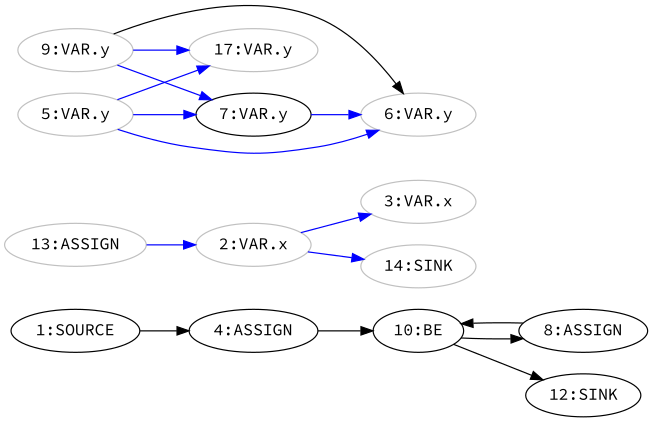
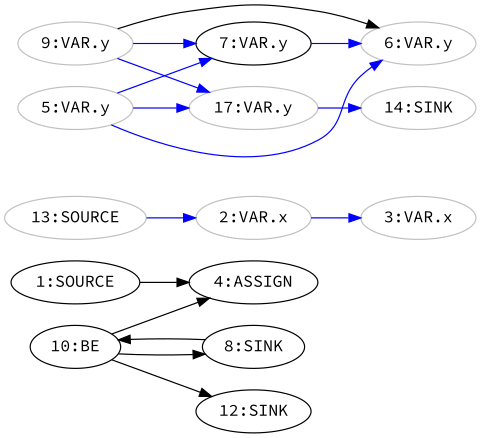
(75, 245) -> (75, 218)
(330, 255) -> (333, 108)
(339, 331) -> (155, 318)
(583, 331) -> (253, 347)
